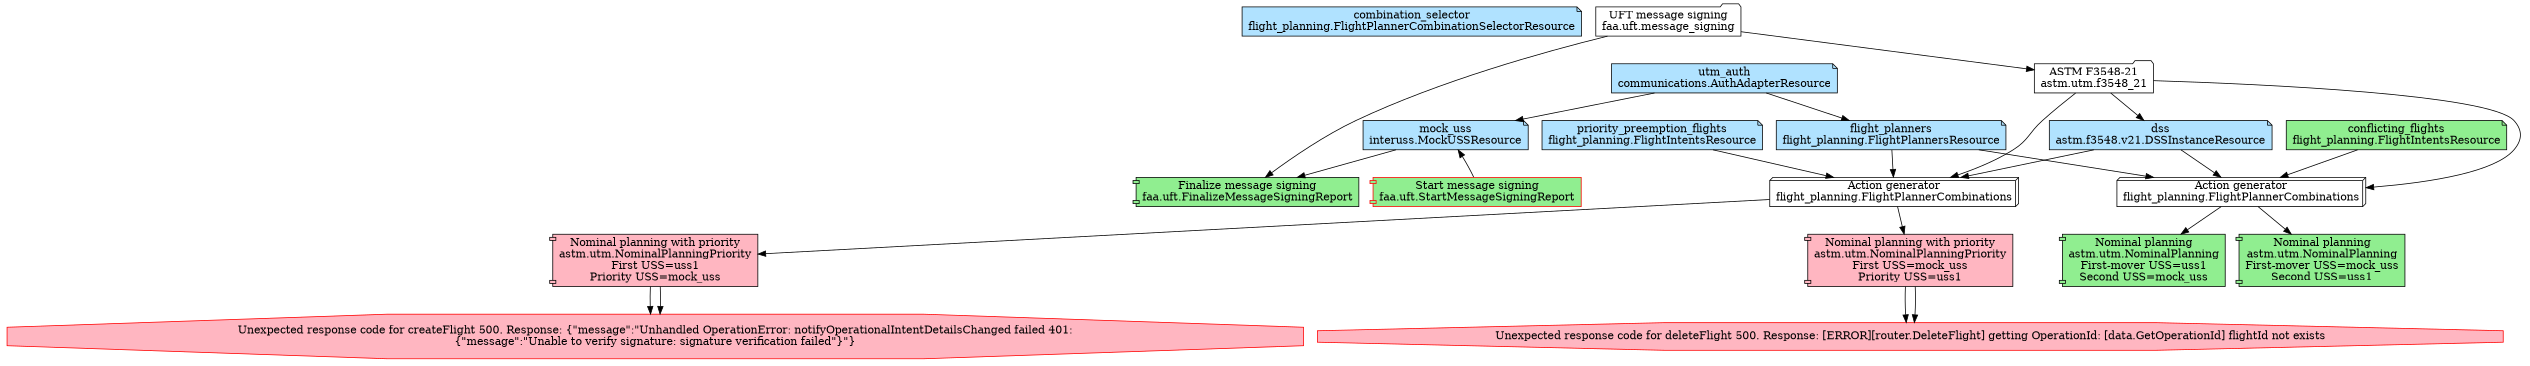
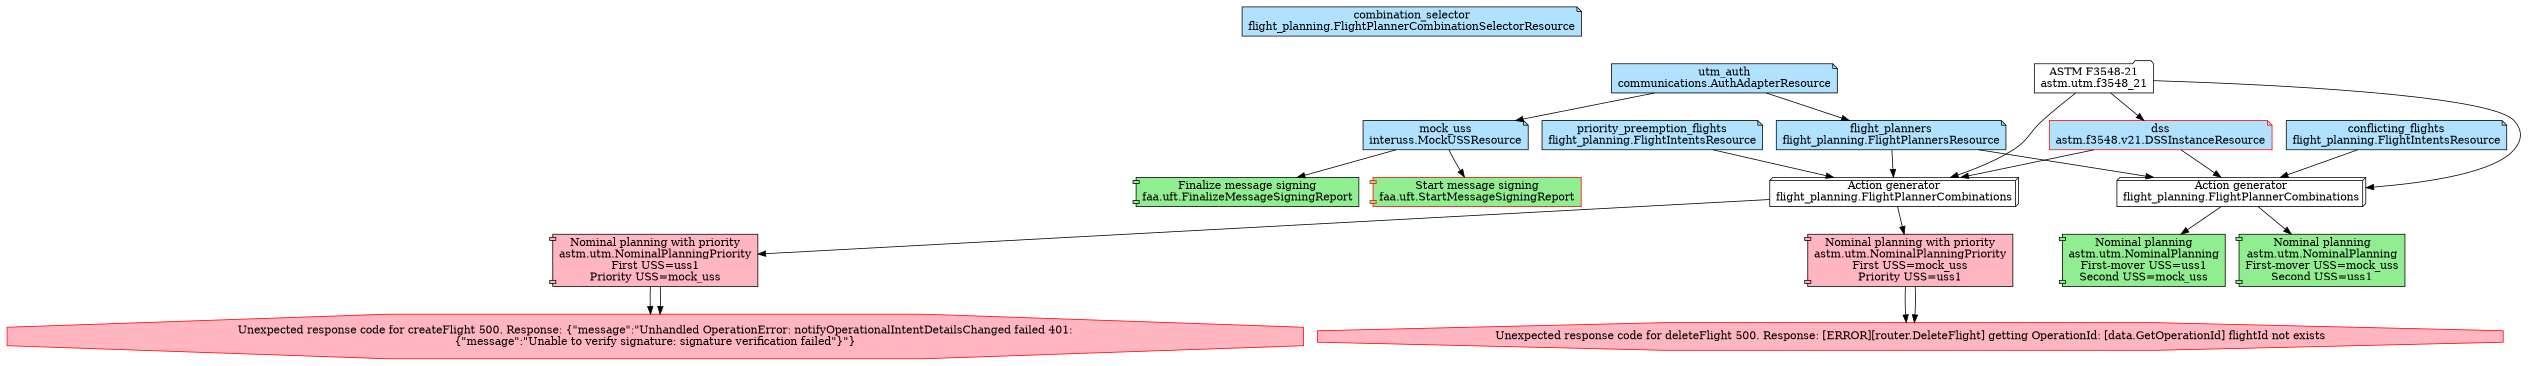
(1668, 22) -> none
(2161, 135) -> (2161, 135)
(2396, 135) -> (2396, 135)
(1468, 167) -> (1454, 160)
